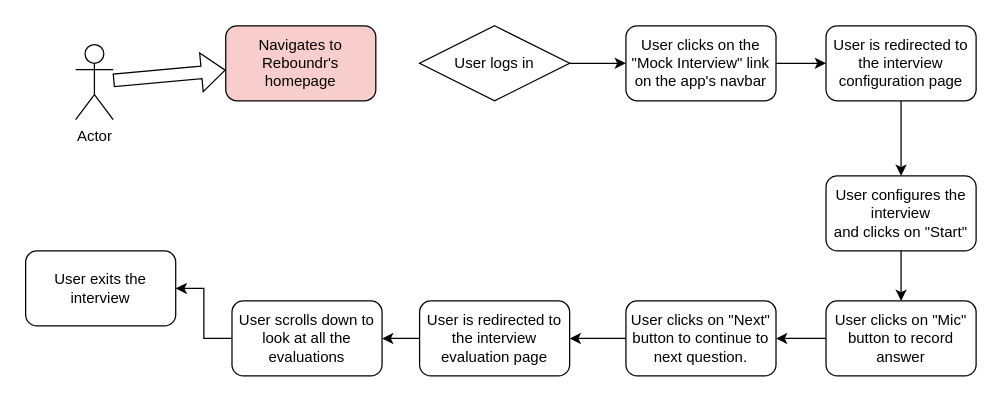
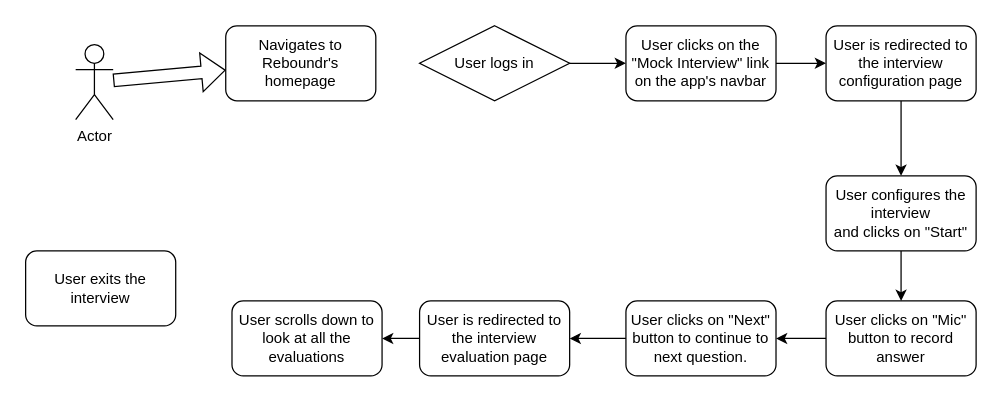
(301, 63) -> (301, 63)
(204, 317) -> none
